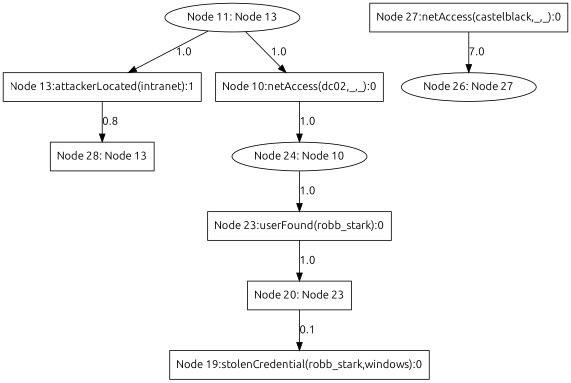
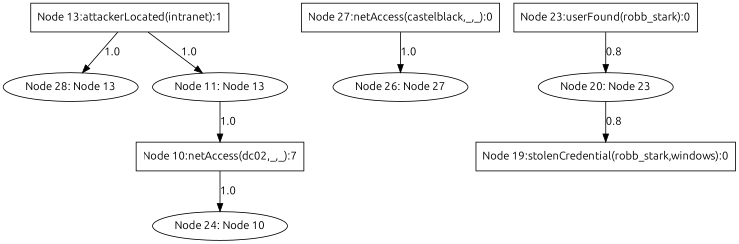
(172, 50) -> (172, 50)
(477, 52) -> (409, 52)
(299, 87) -> (220, 157)
(111, 122) -> (113, 52)
(102, 157) -> (71, 87)
(299, 187) -> none
(308, 261) -> (614, 52)
(299, 295) -> (606, 87)
(308, 330) -> (614, 122)
